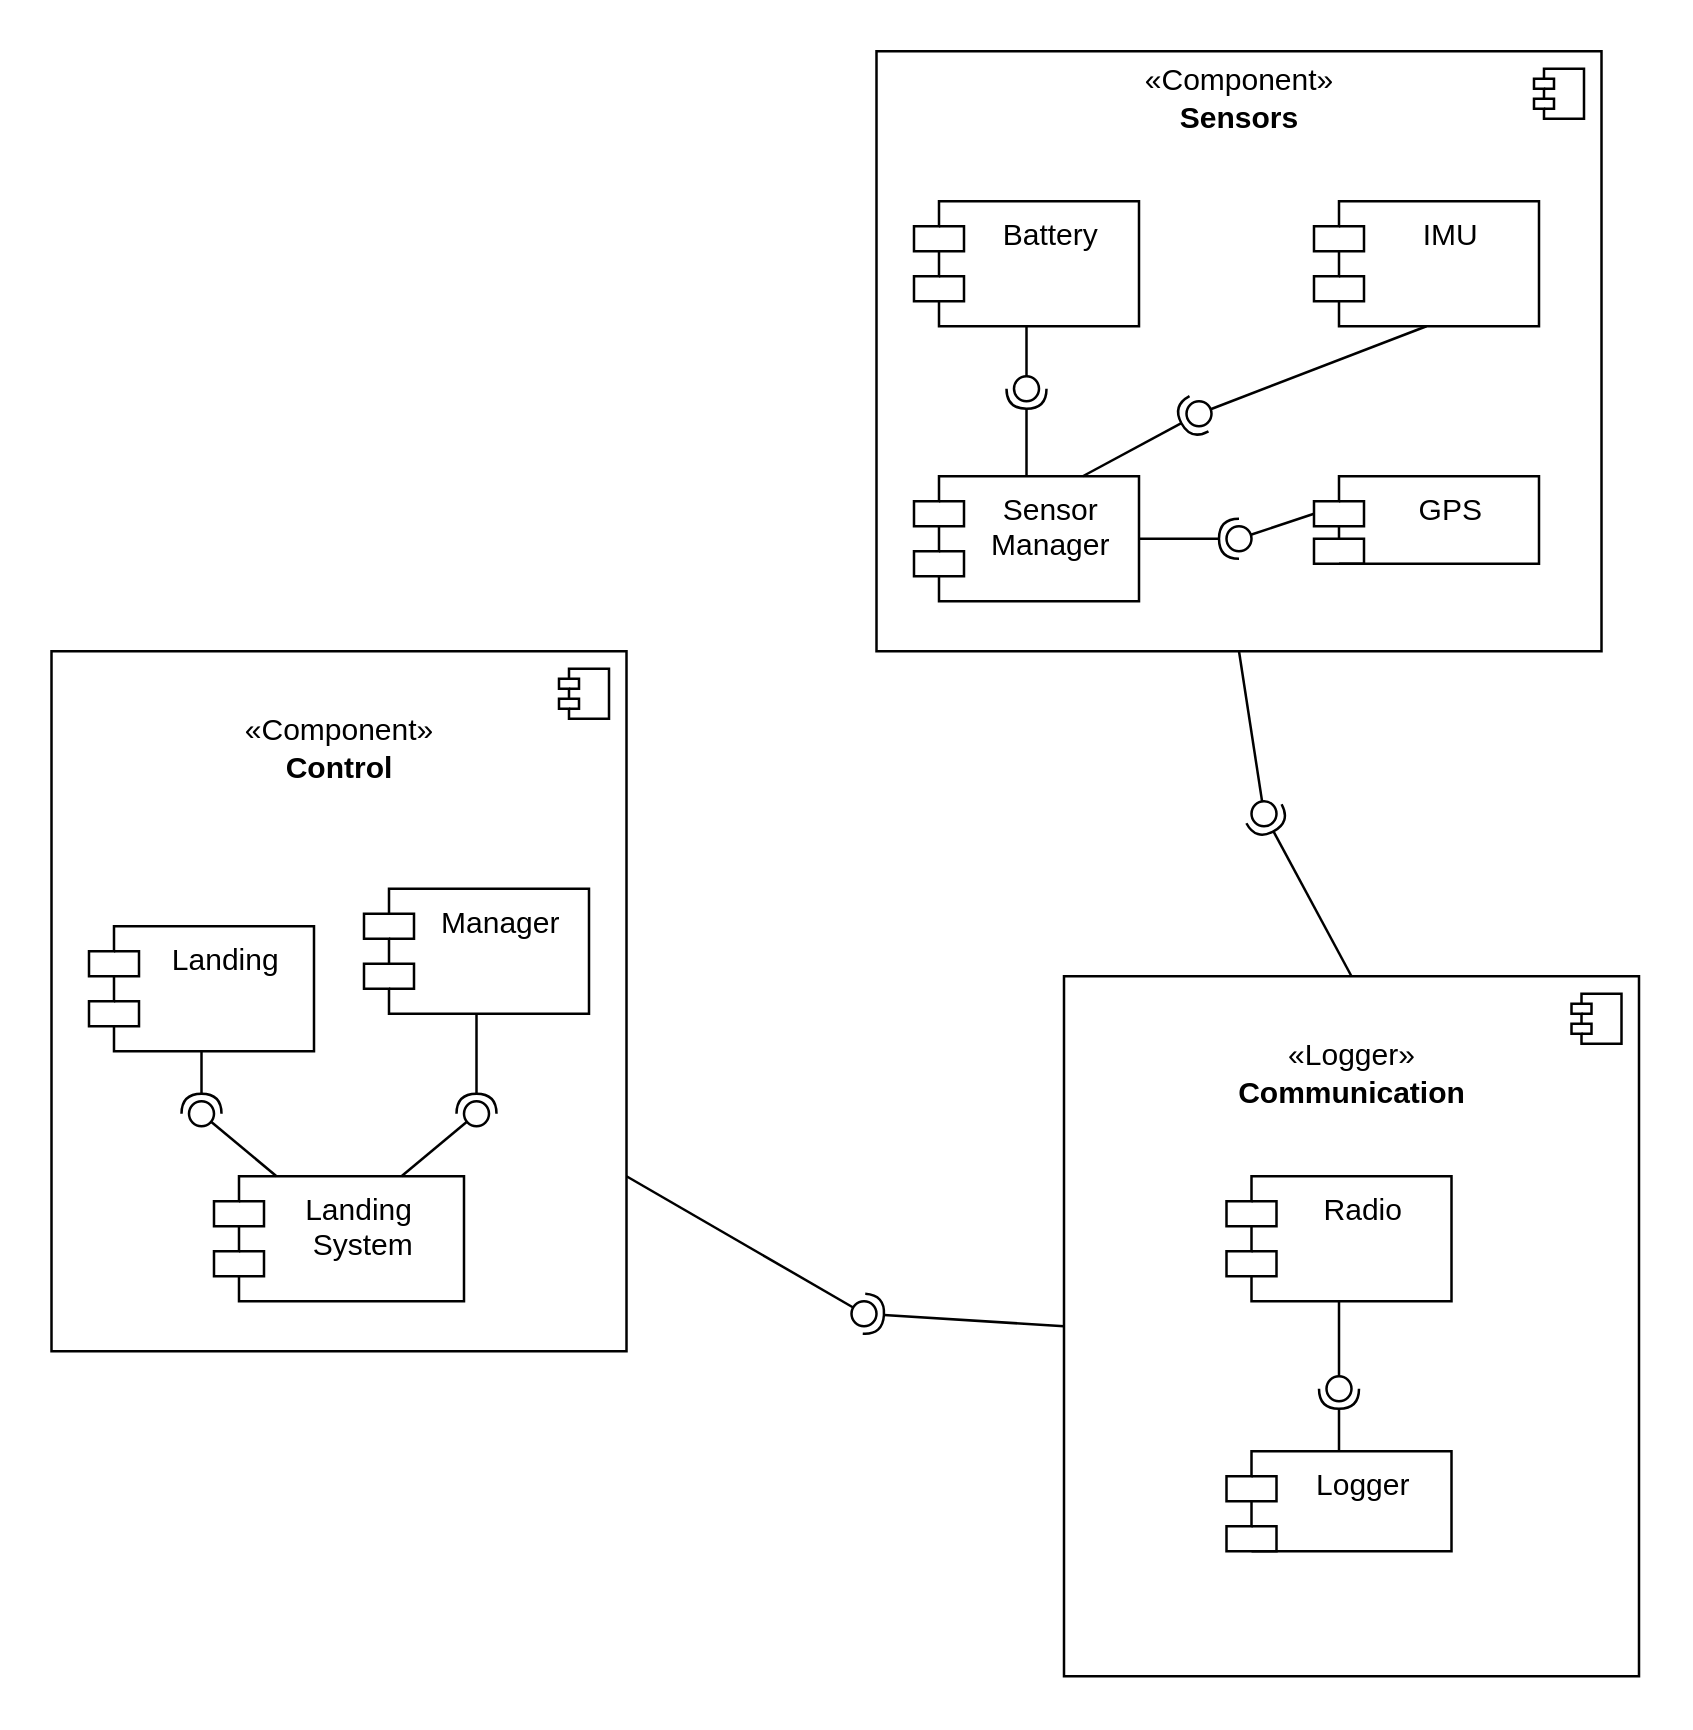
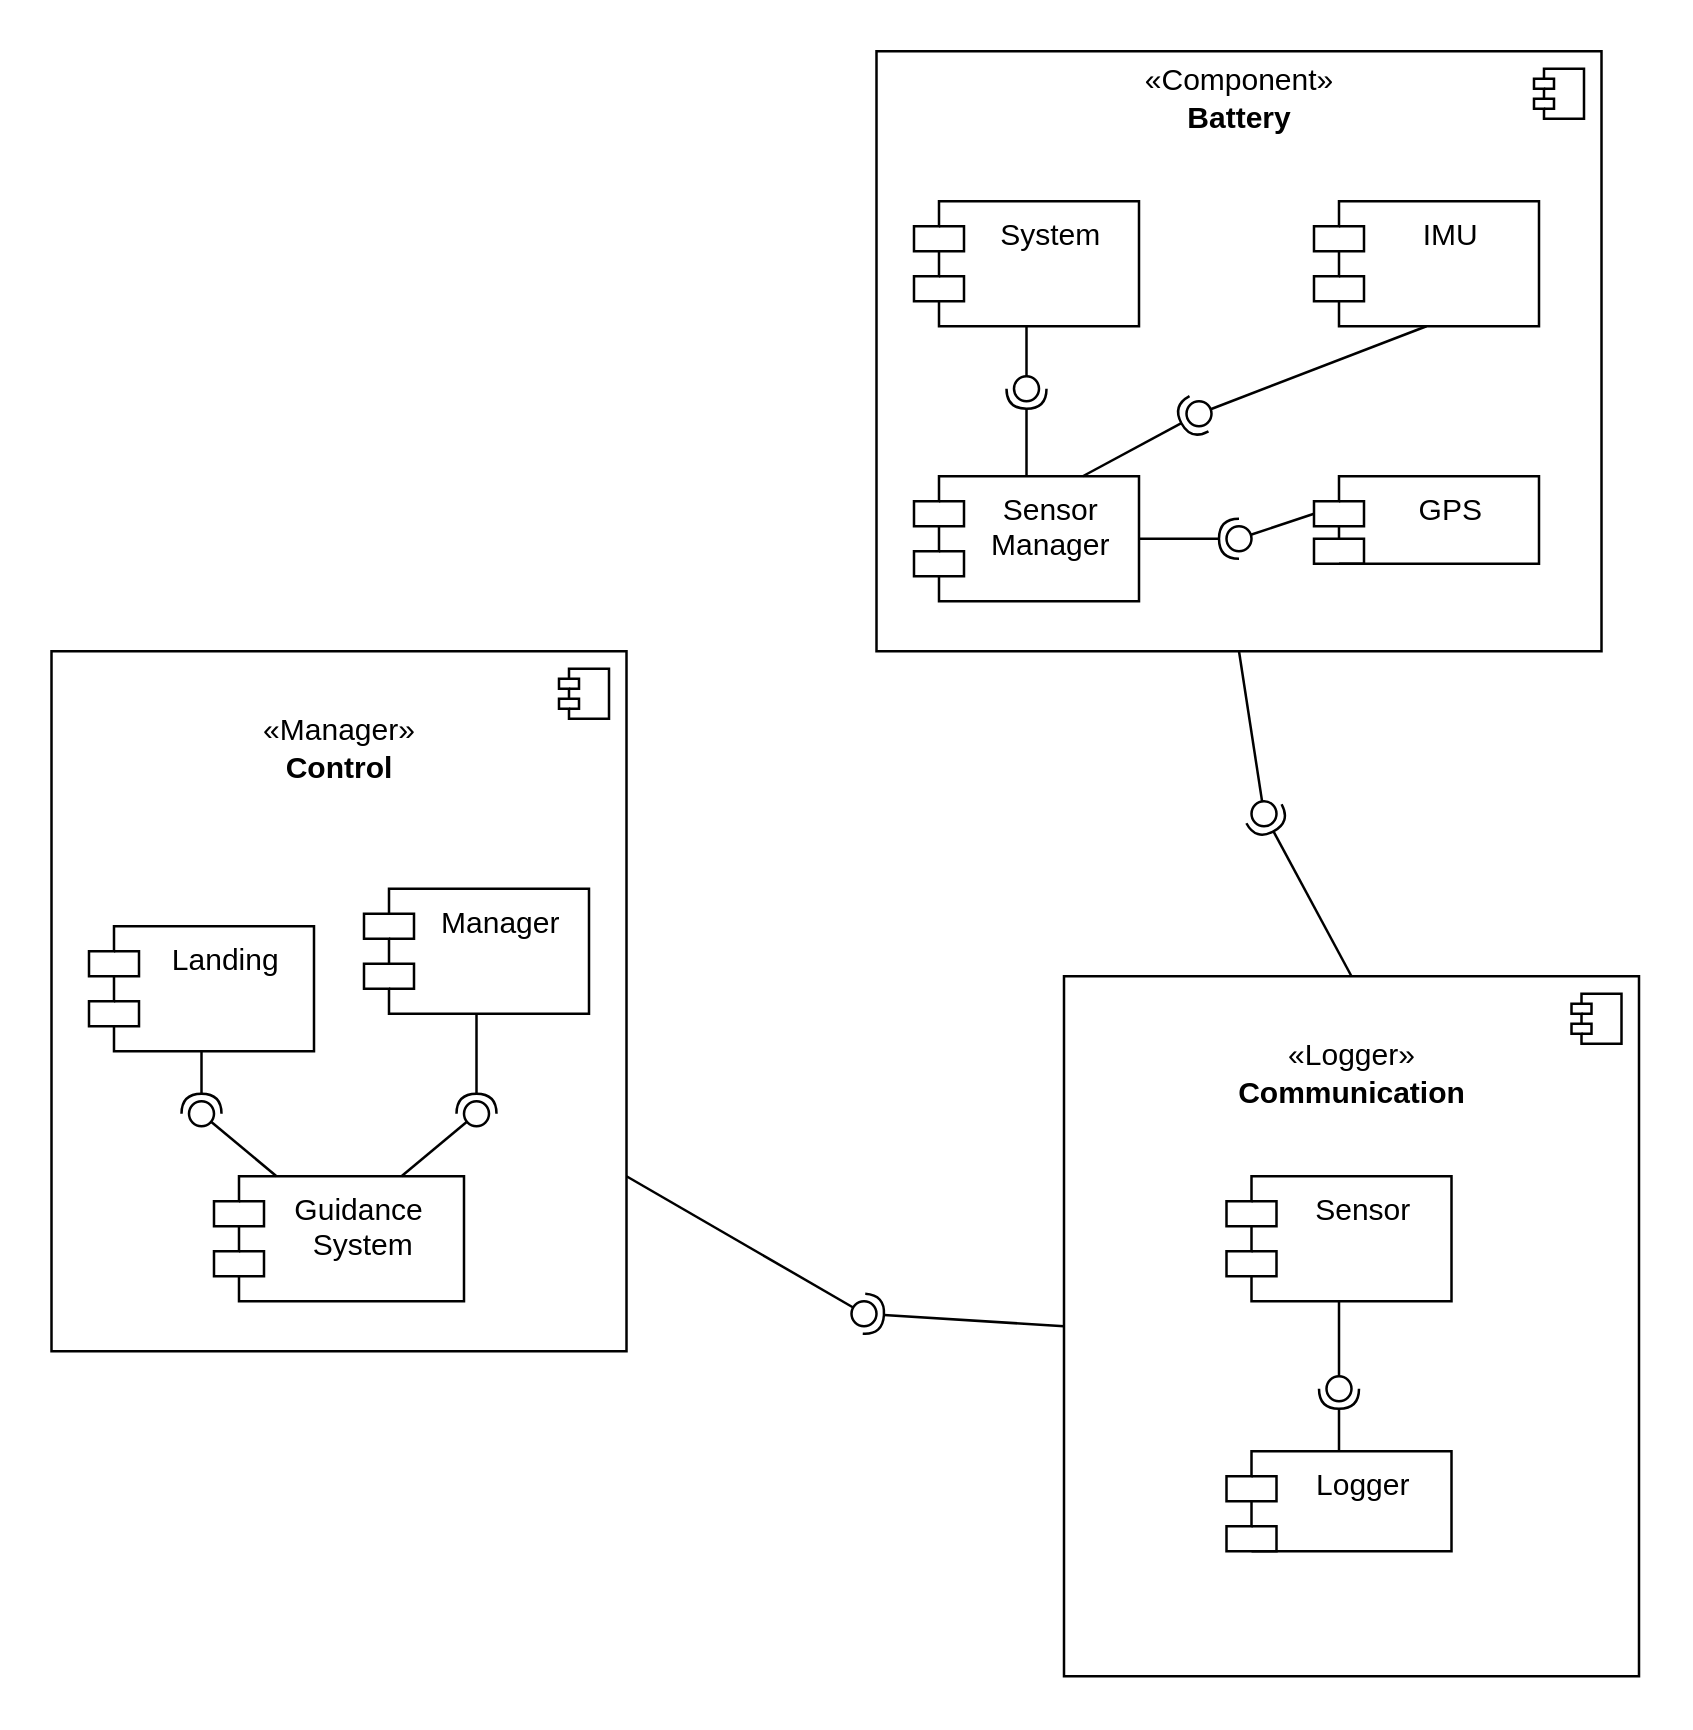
(1050, 235) -> (1050, 235)
(1240, 351) -> (1240, 351)
(340, 1001) -> (340, 1001)
(363, 1210) -> (363, 1210)
(1363, 1210) -> (1363, 1210)
